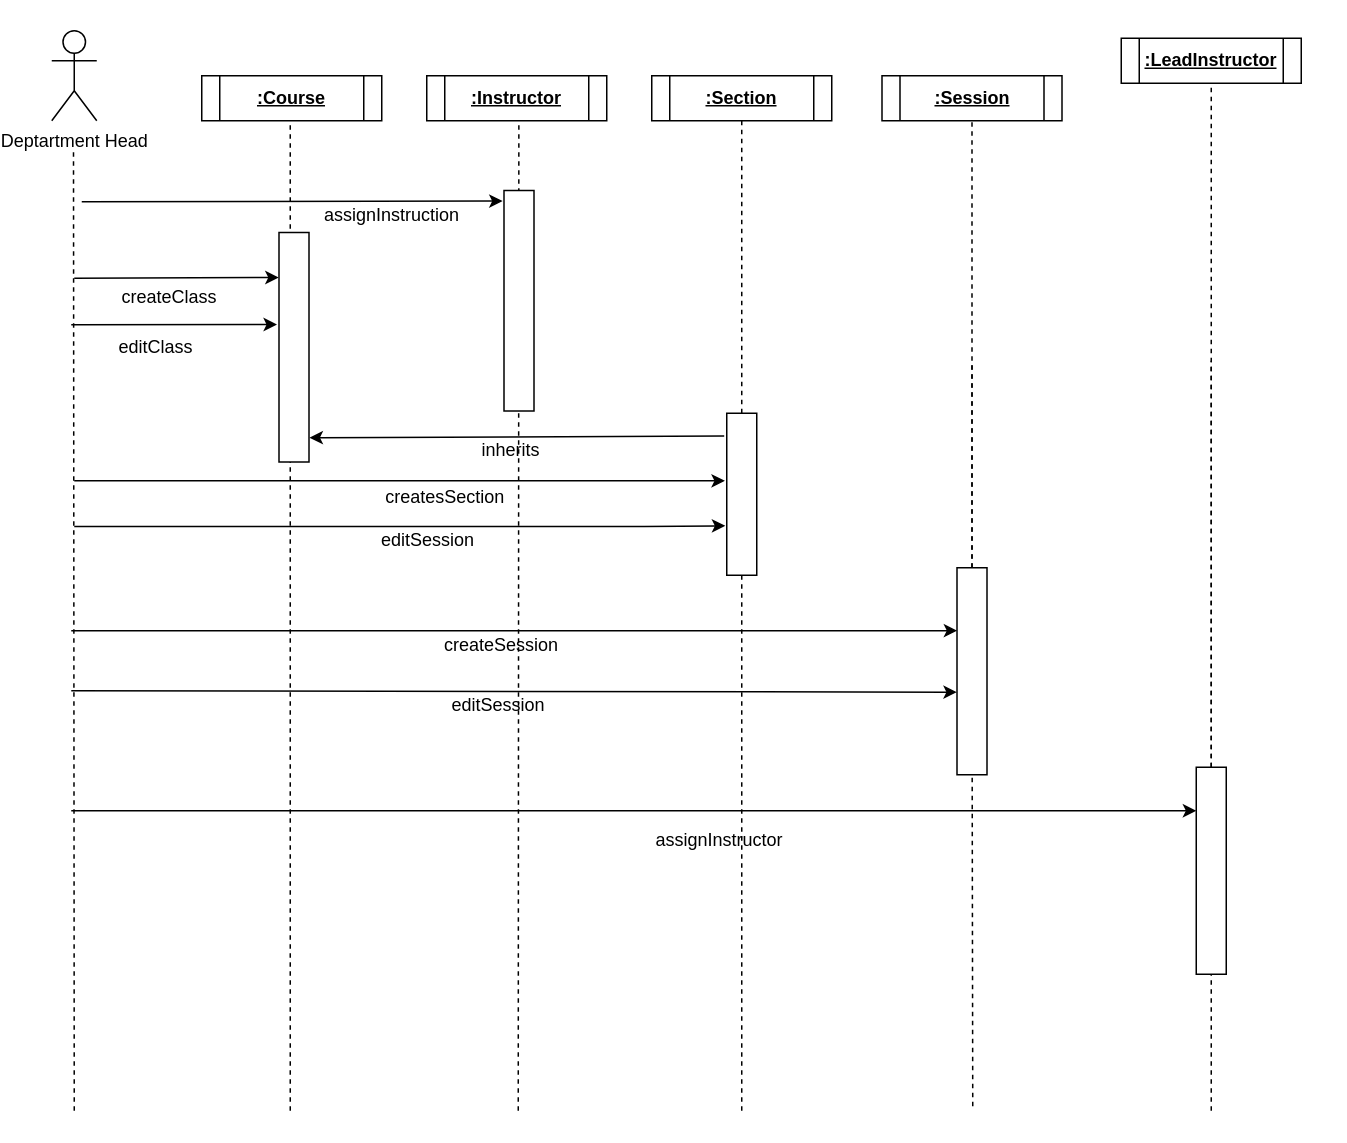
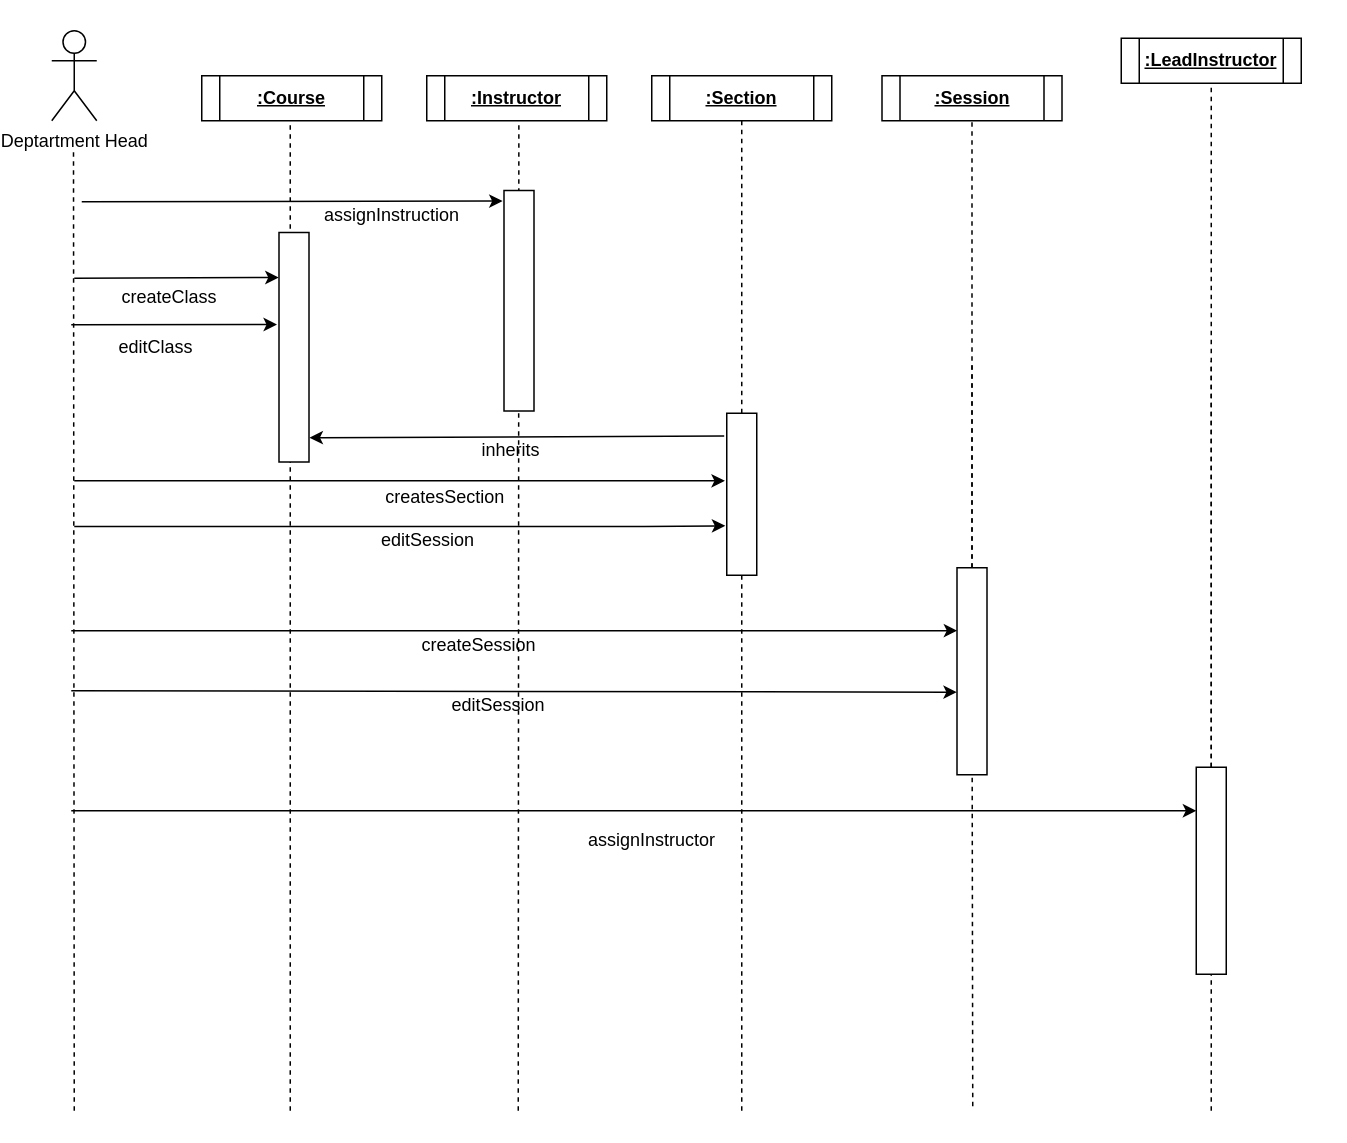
(509, 646) -> (487, 646)
(728, 841) -> (661, 841)
